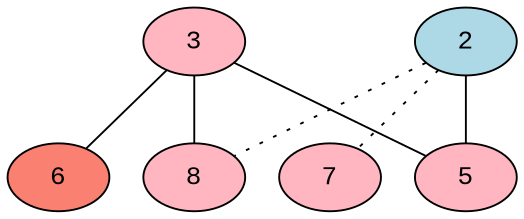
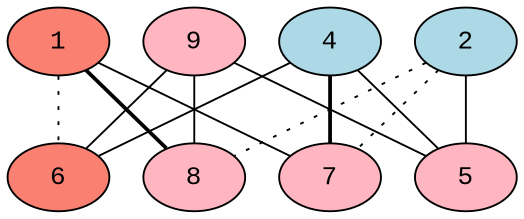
none -> (58, 41)
(194, 41) -> (194, 41)
none -> (330, 41)
